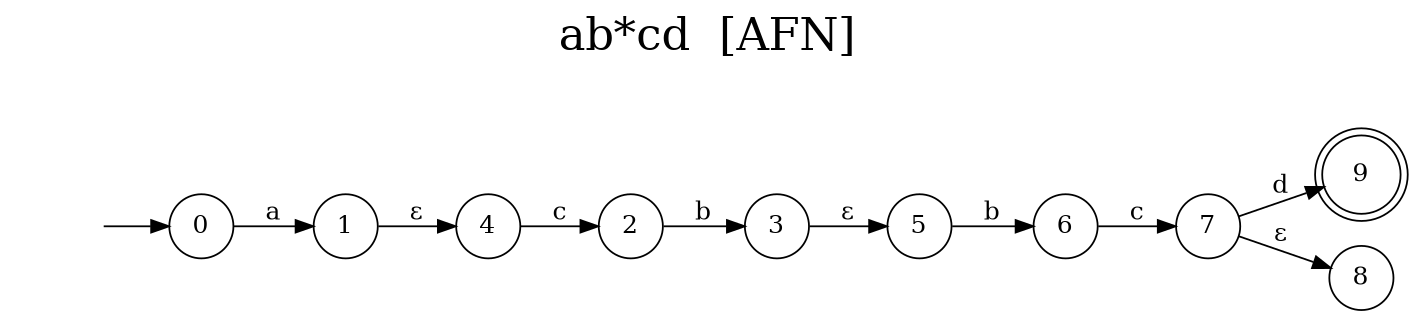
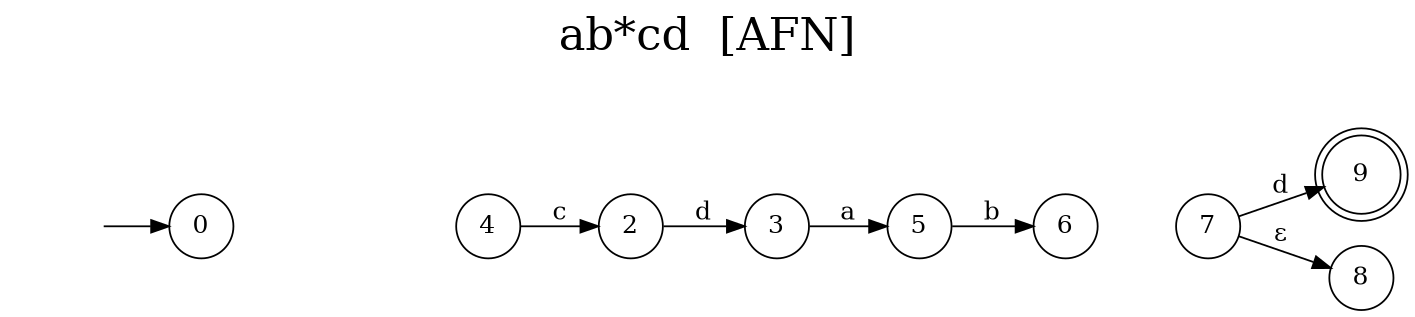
(704, 213) -> (704, 213)
(848, 213) -> (848, 213)
(346, 226) -> none
(1128, 226) -> none
